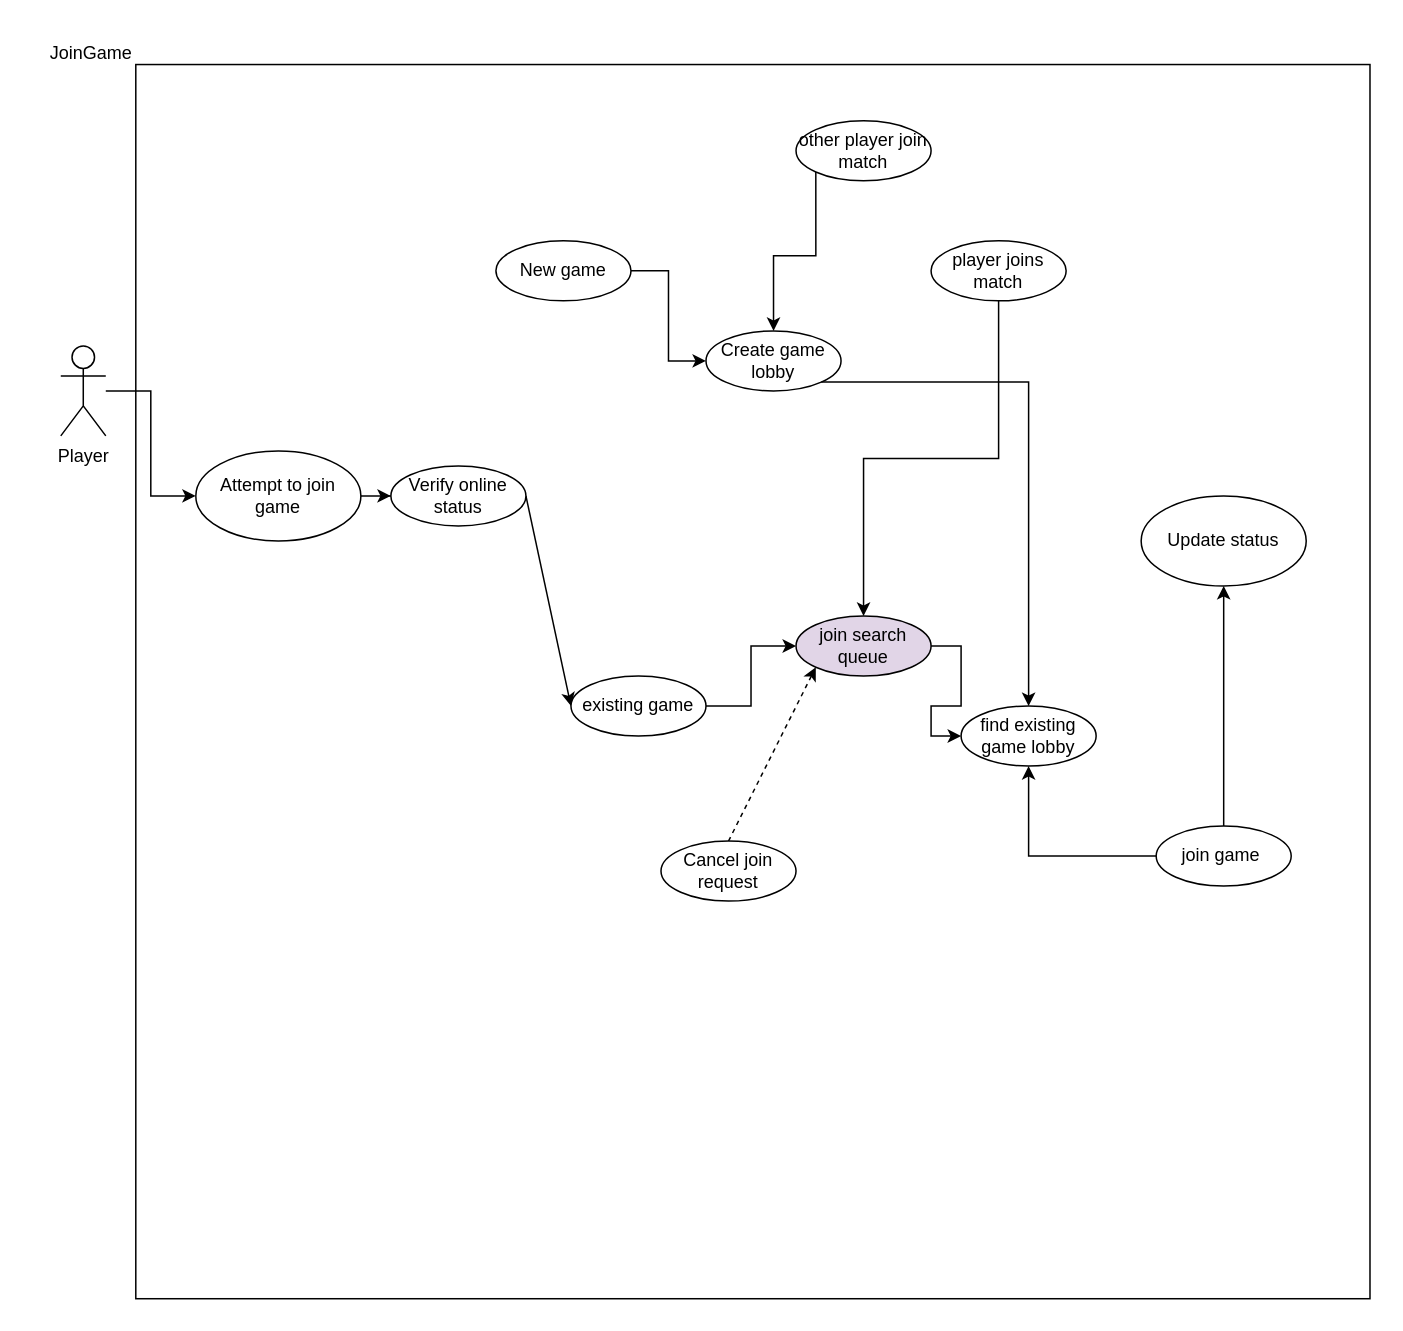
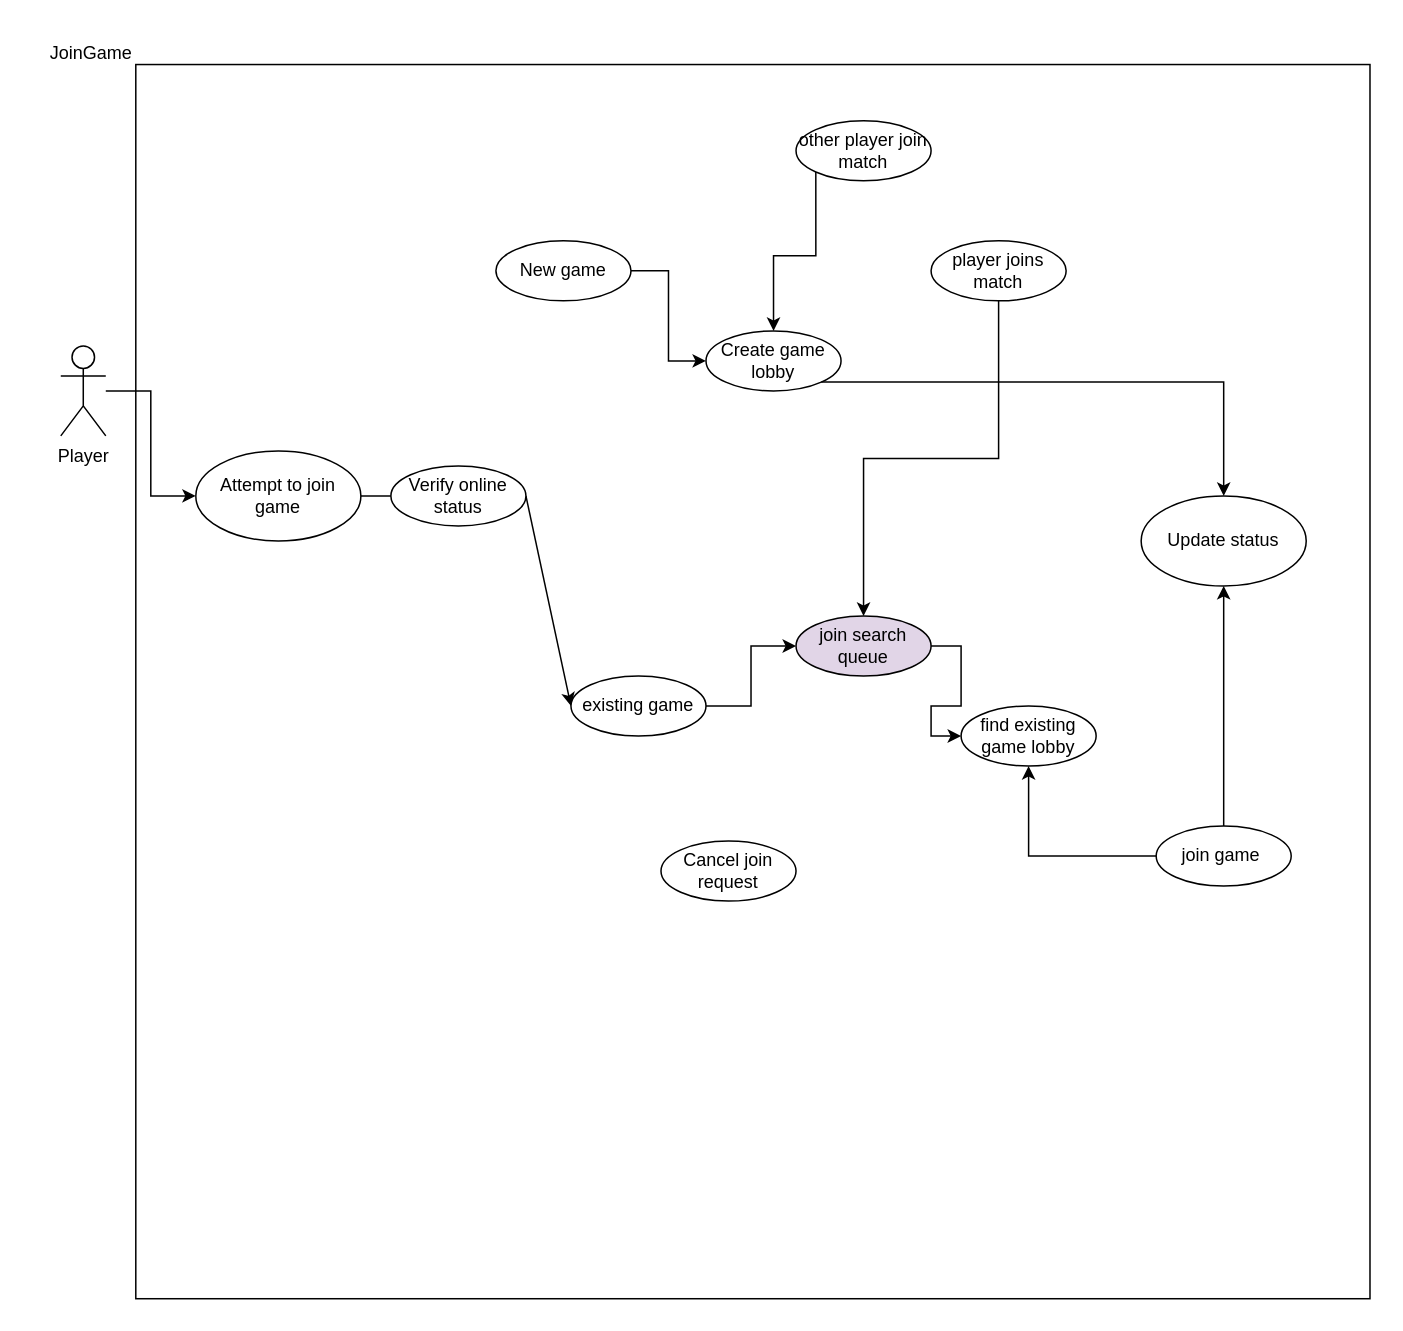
(379, 496) -> (383, 496)
(1028, 538) -> (1176, 382)
(770, 758) -> none
